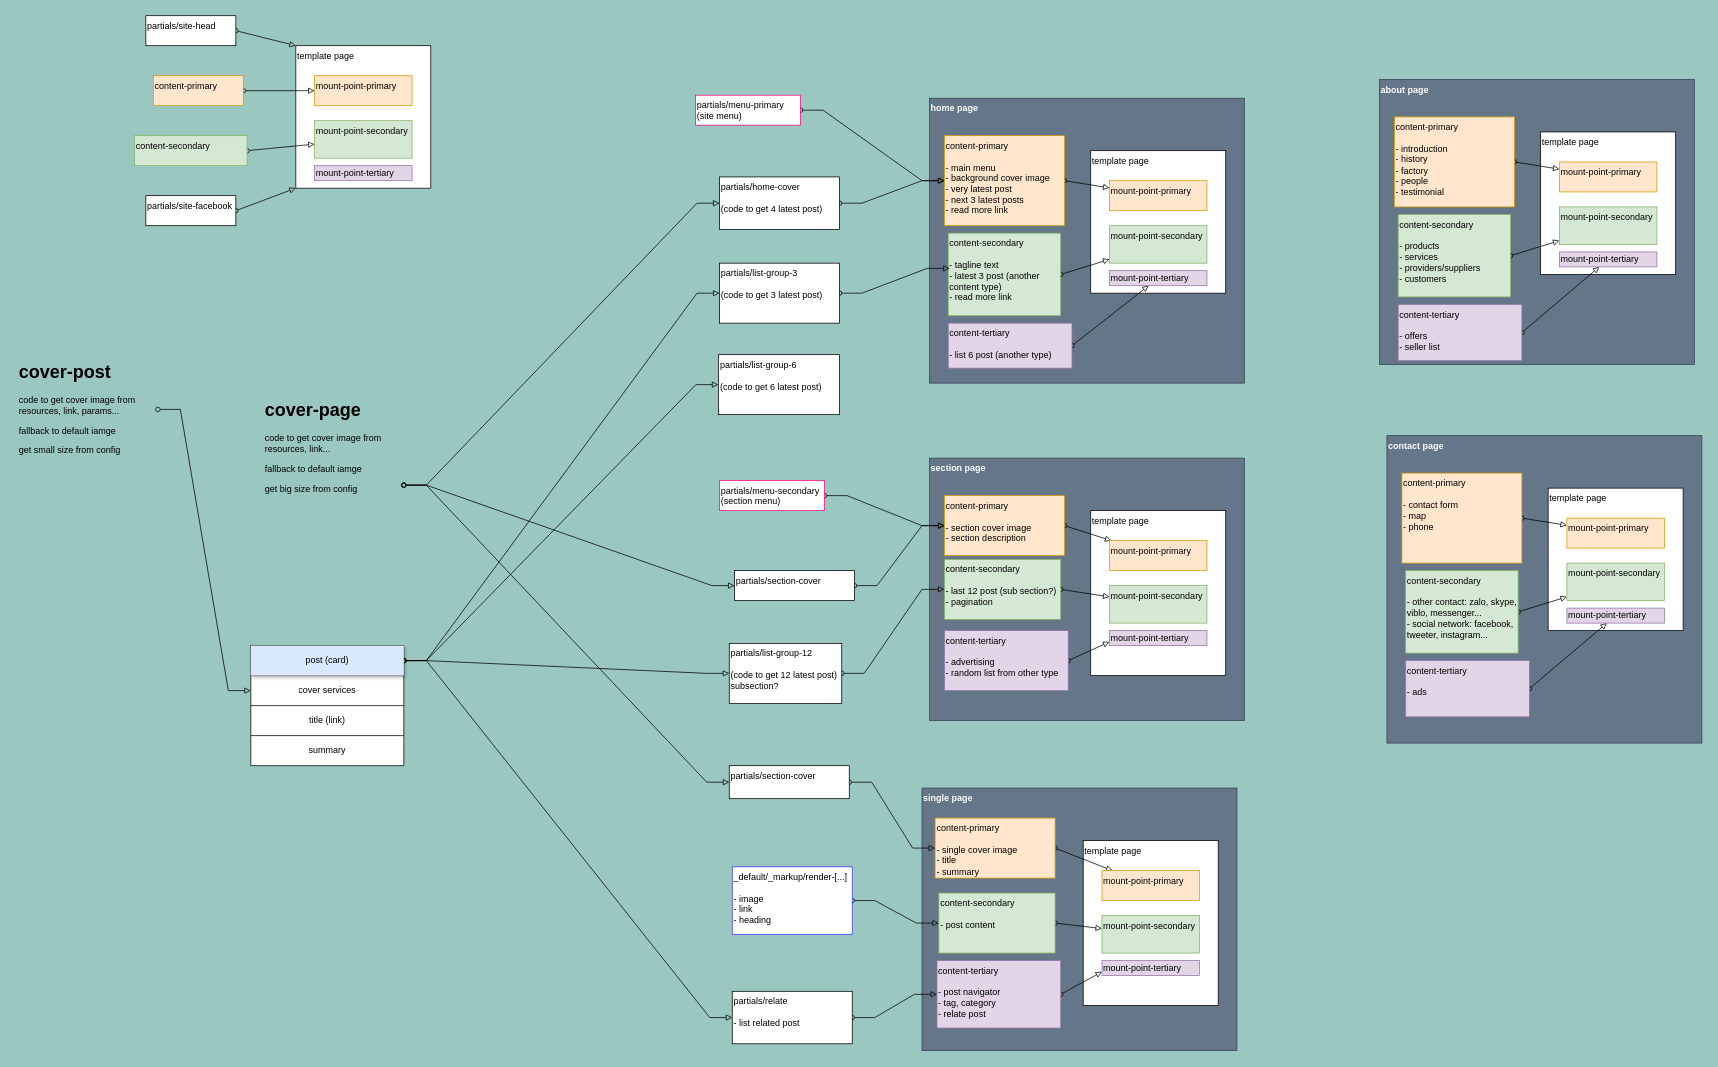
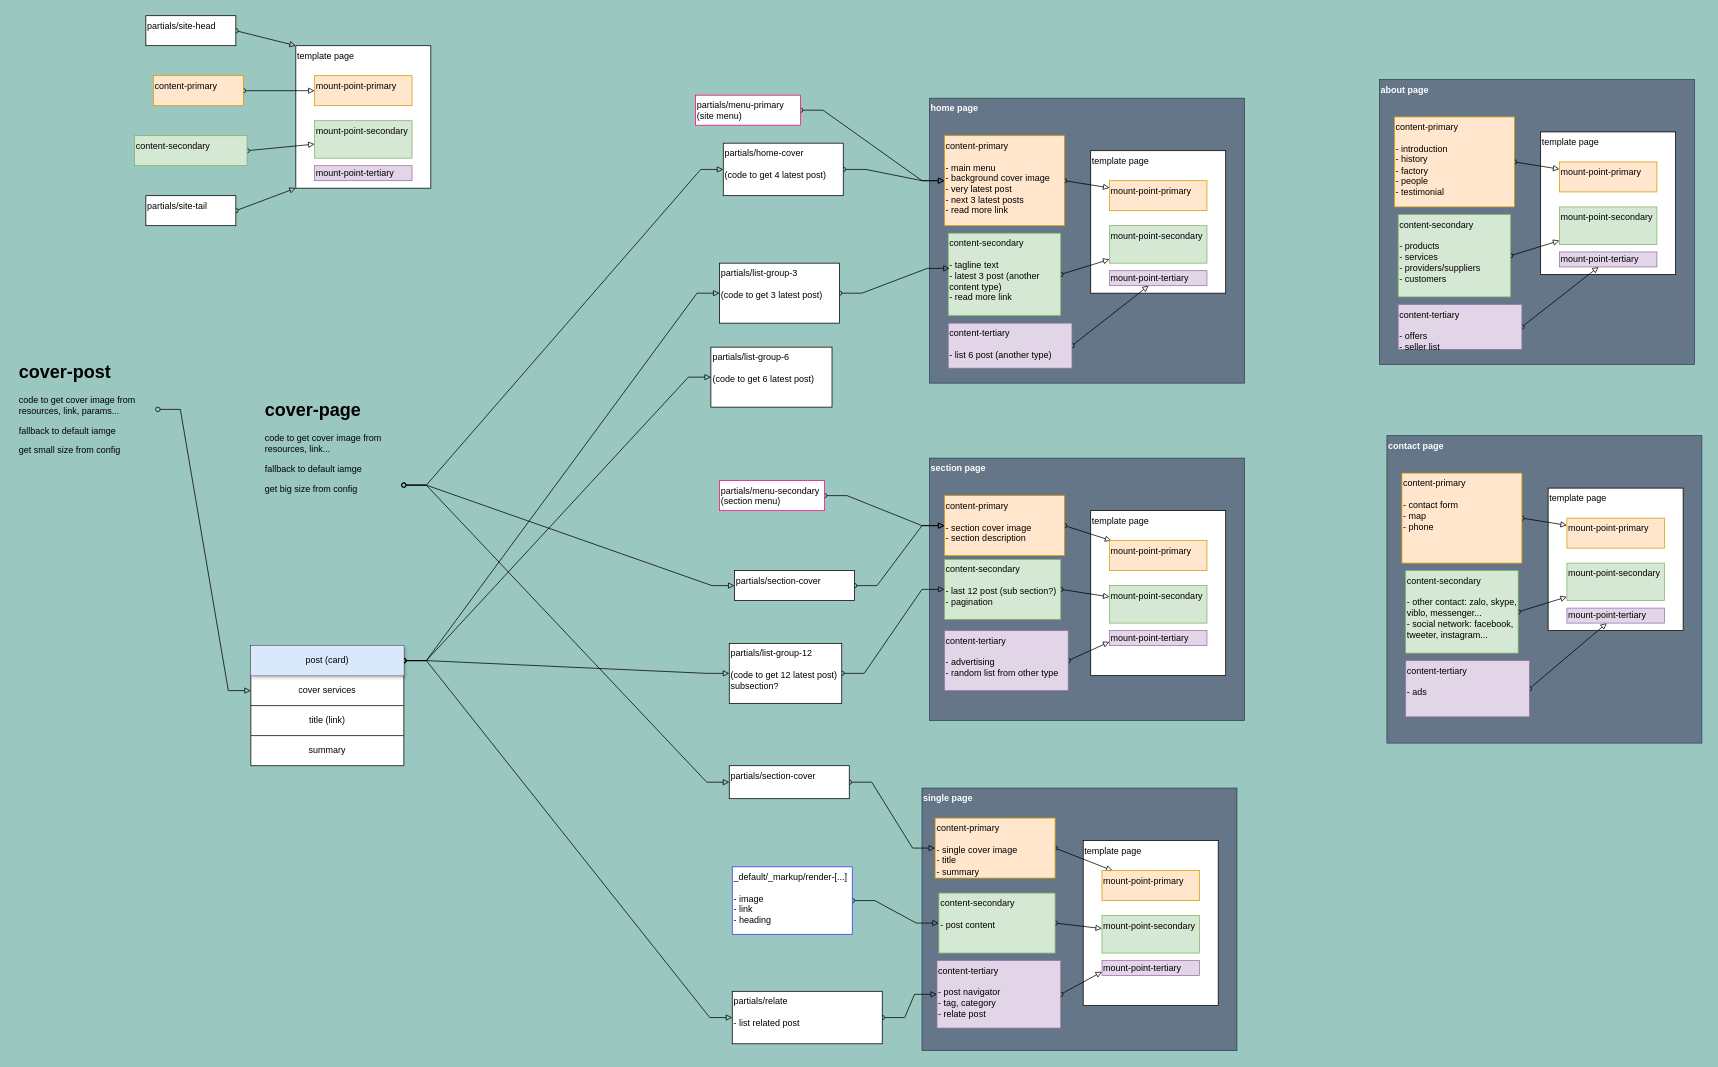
(780, 203) -> (783, 169)
(192, 211) -> (187, 206)
(1460, 332) -> (1460, 327)
(779, 384) -> (772, 377)
(792, 1017) -> (807, 1017)
